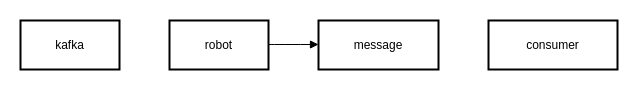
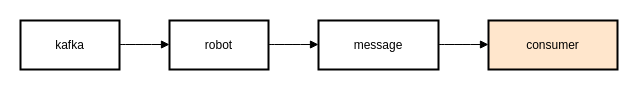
none -> (141, 45)
none -> (460, 45)
(553, 45) -> (553, 45)
